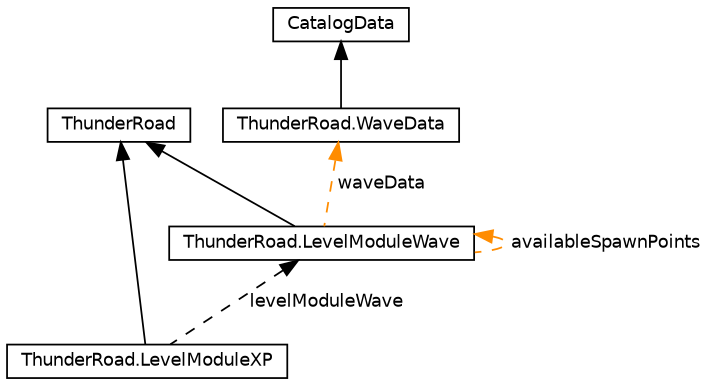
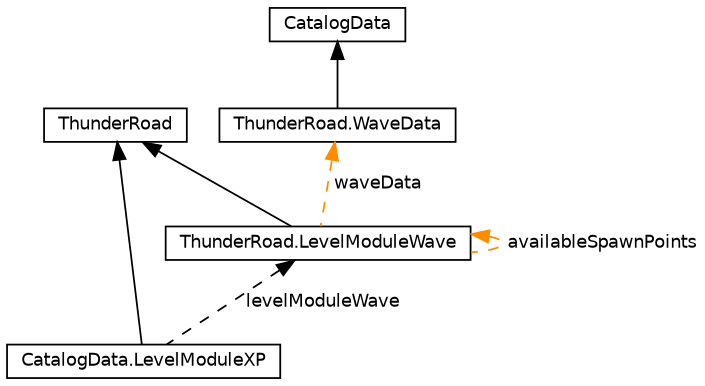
(147, 361) -> (144, 361)
